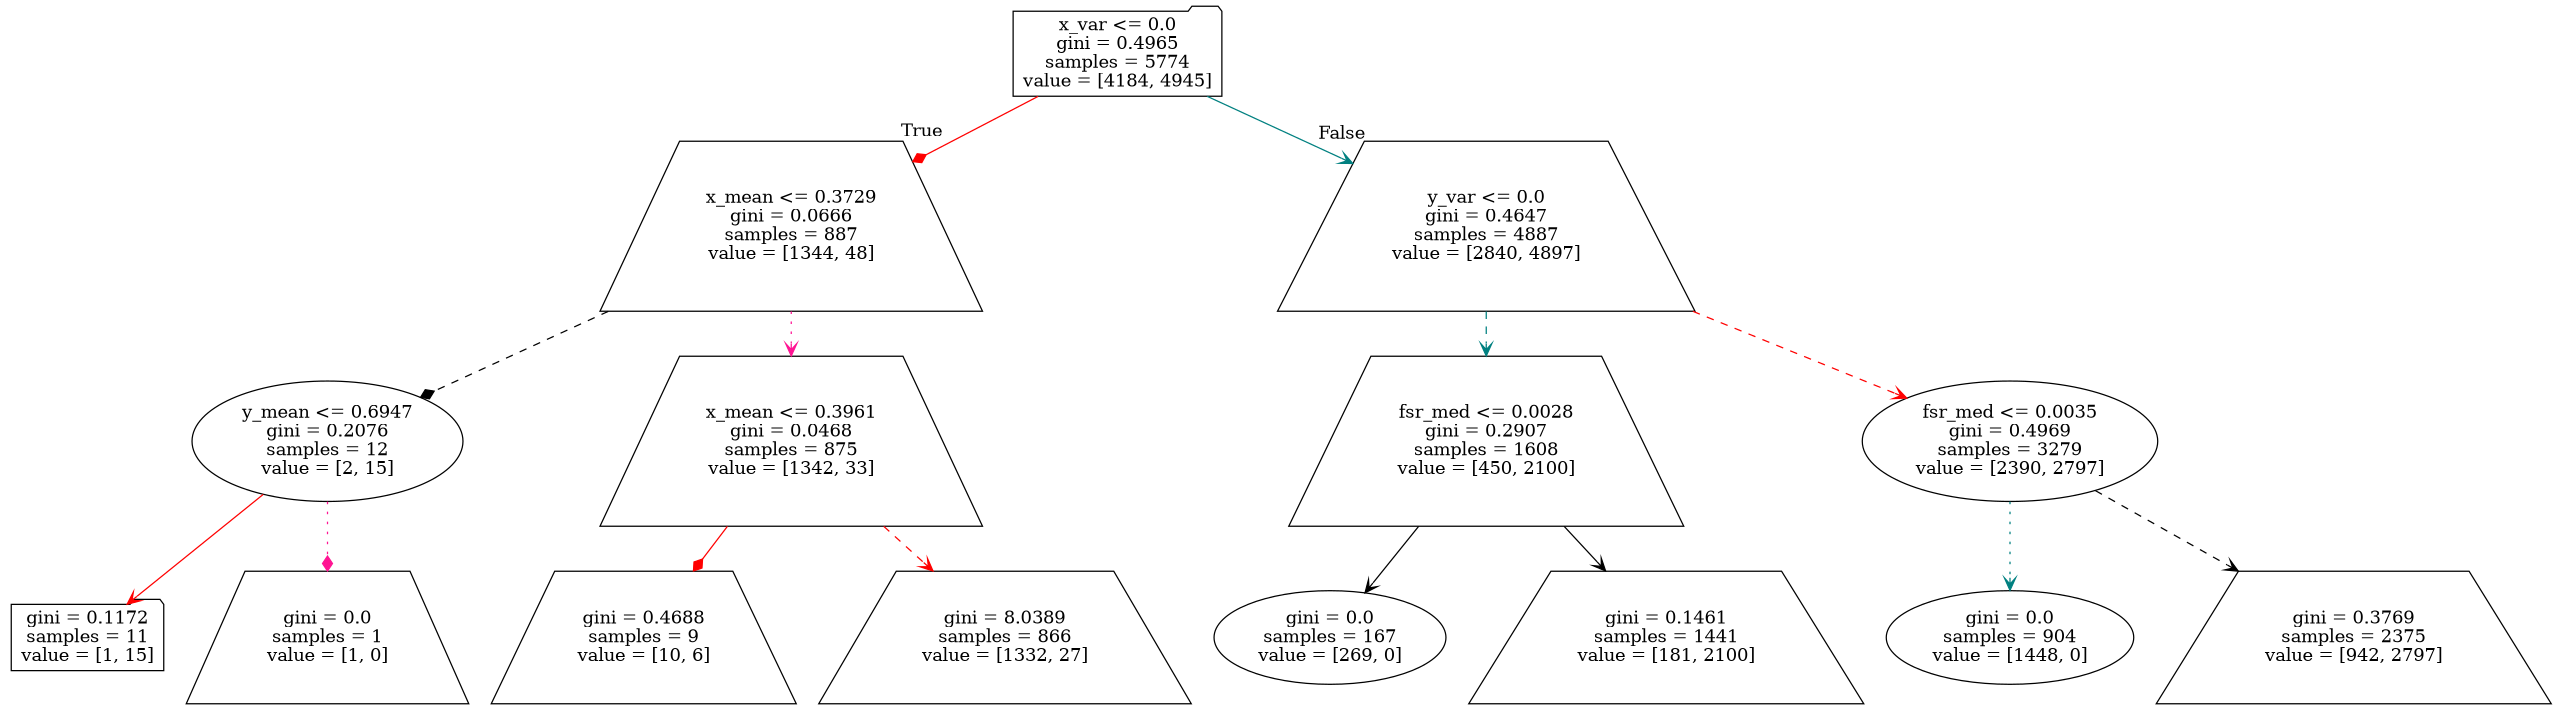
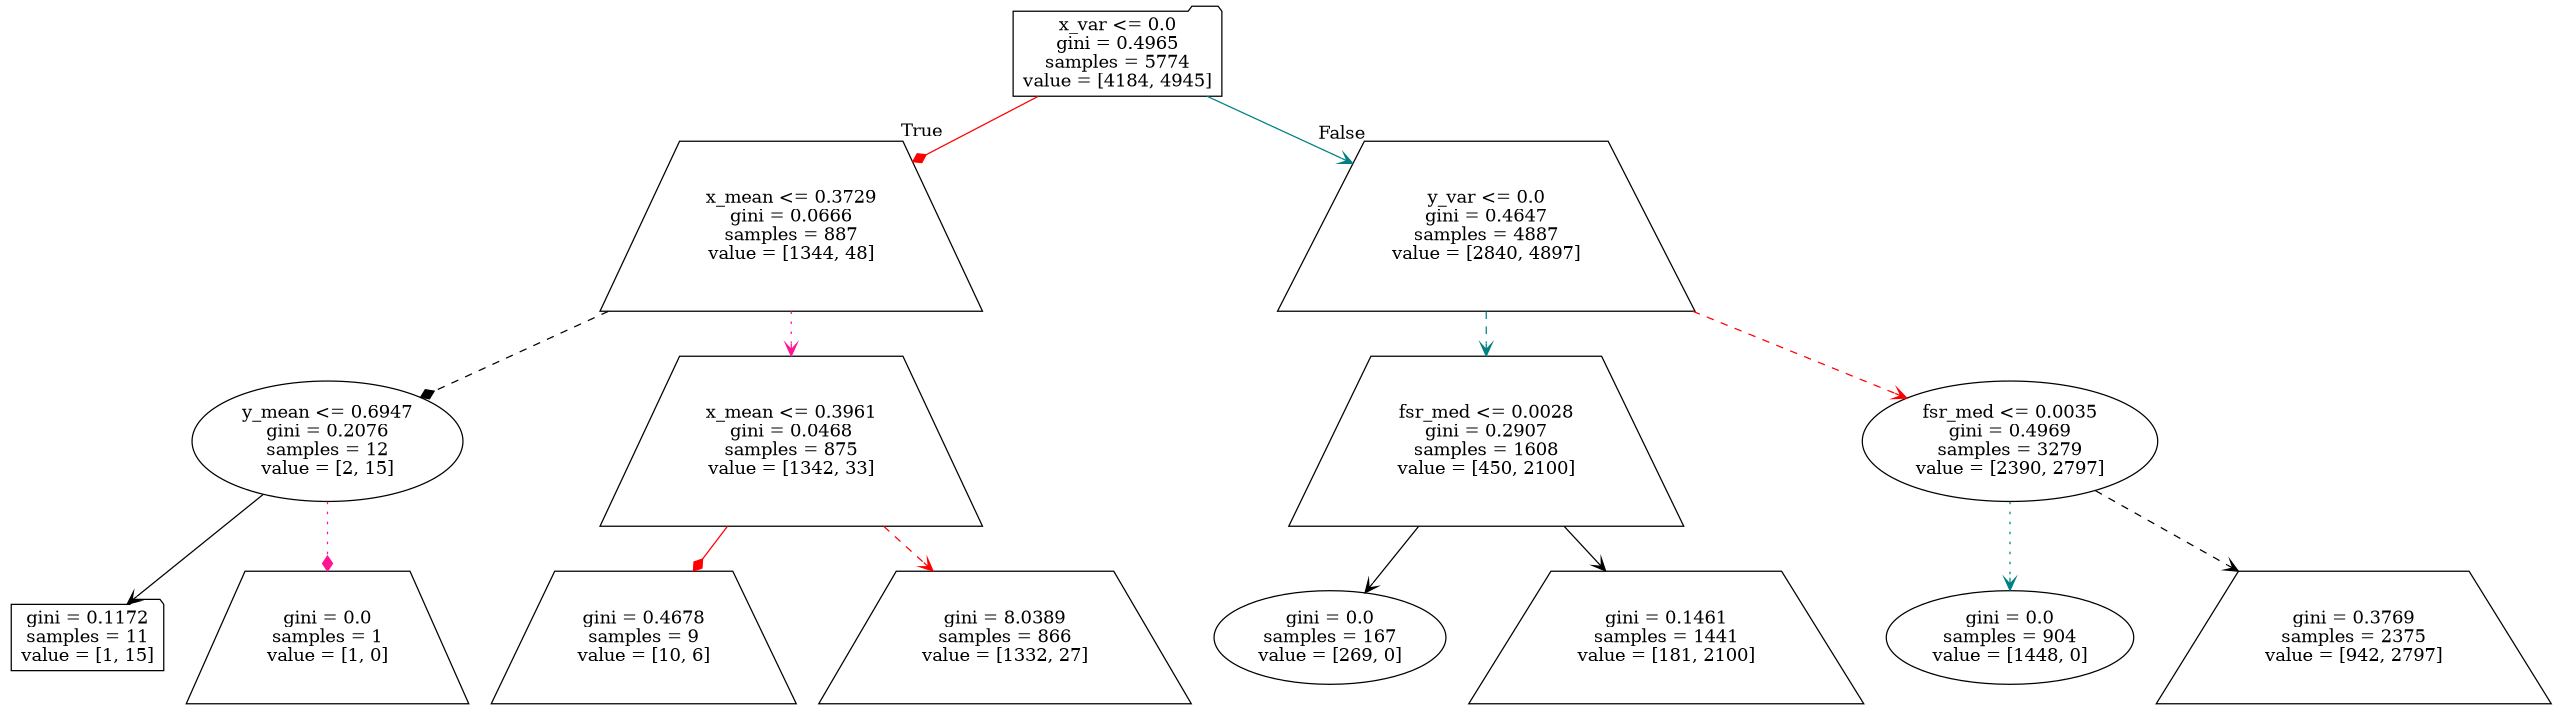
(200, 545) -> (200, 545)
(644, 638) -> (644, 638)
